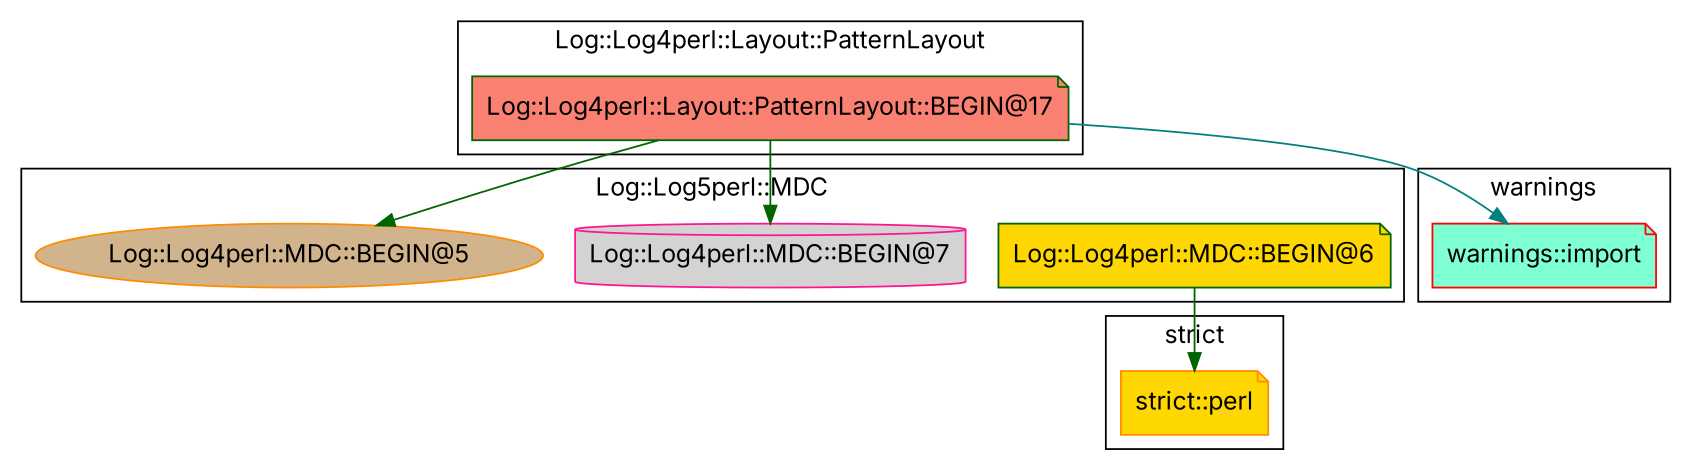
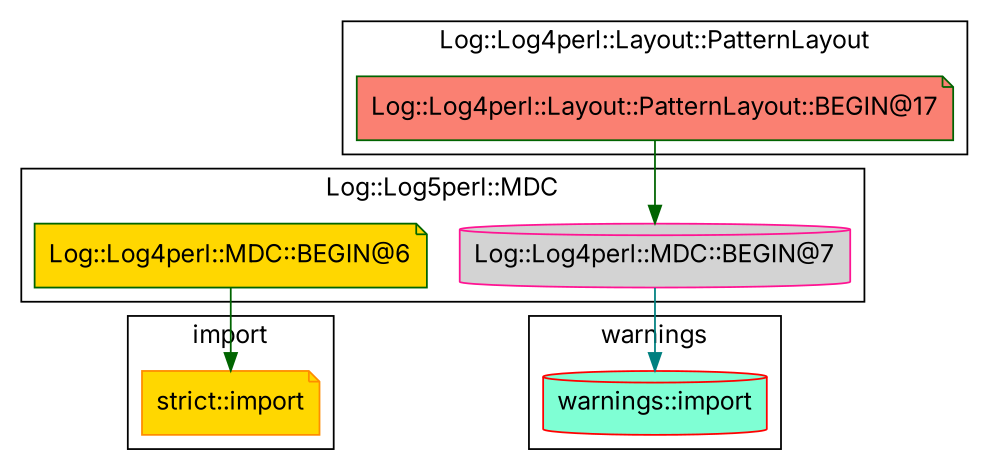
(1287, 144) -> (655, 327)
(289, 256) -> none
(1544, 256) -> (655, 403)
(1195, 336) -> (231, 336)
(1195, 403) -> (231, 403)
